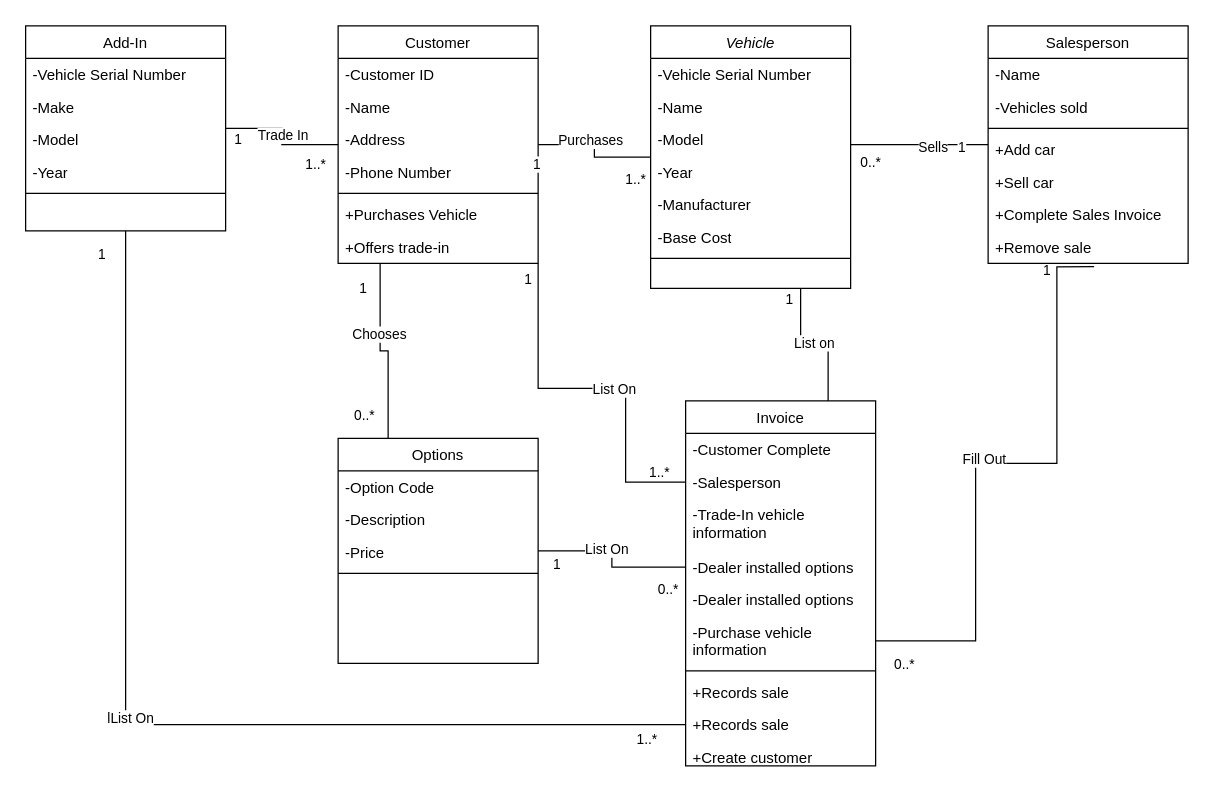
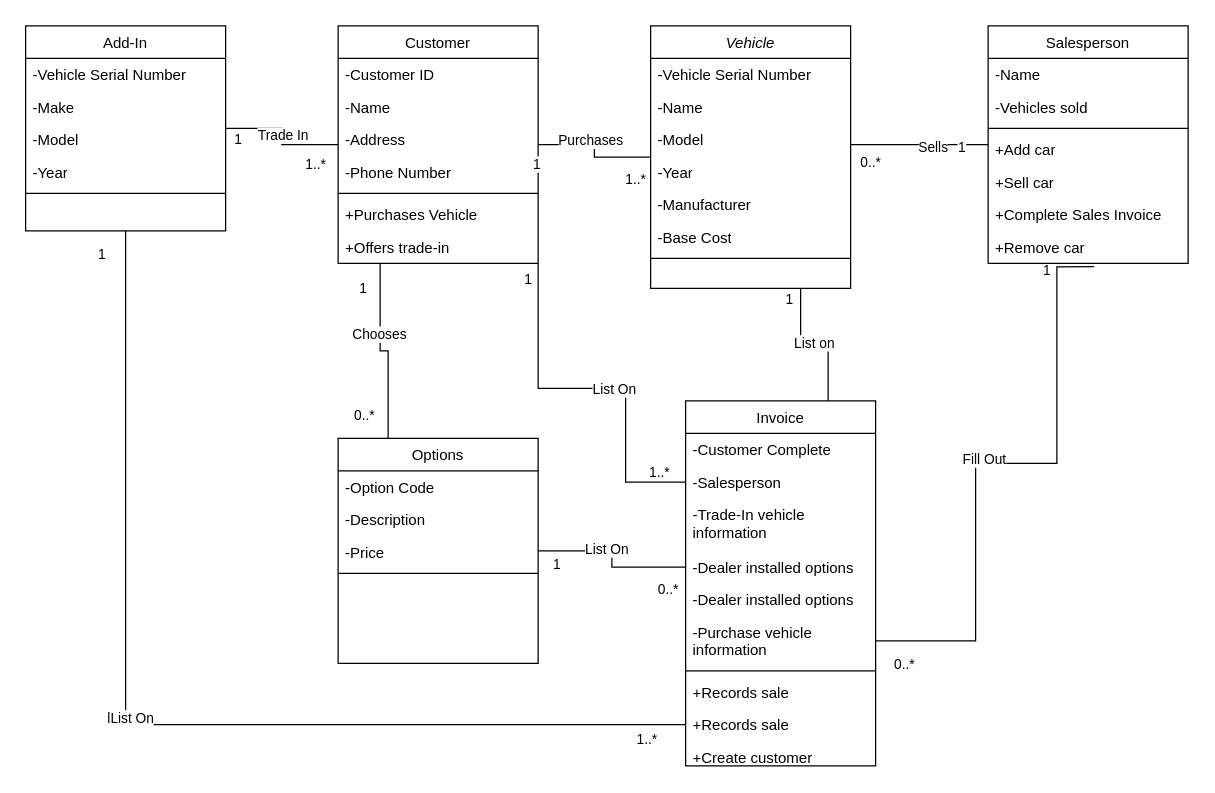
(1042, 248) -> (1040, 248)
